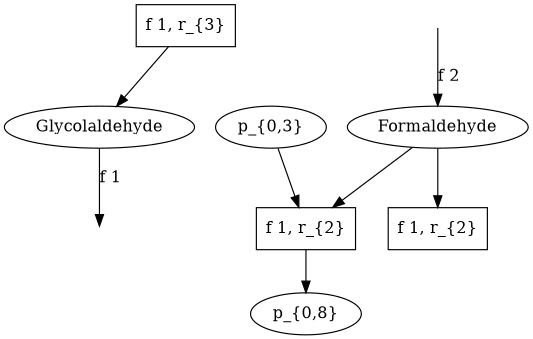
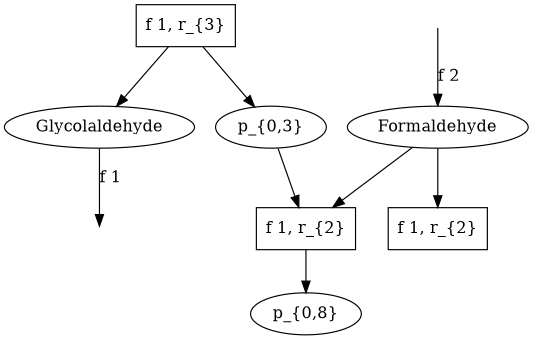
none -> (225, 72)
